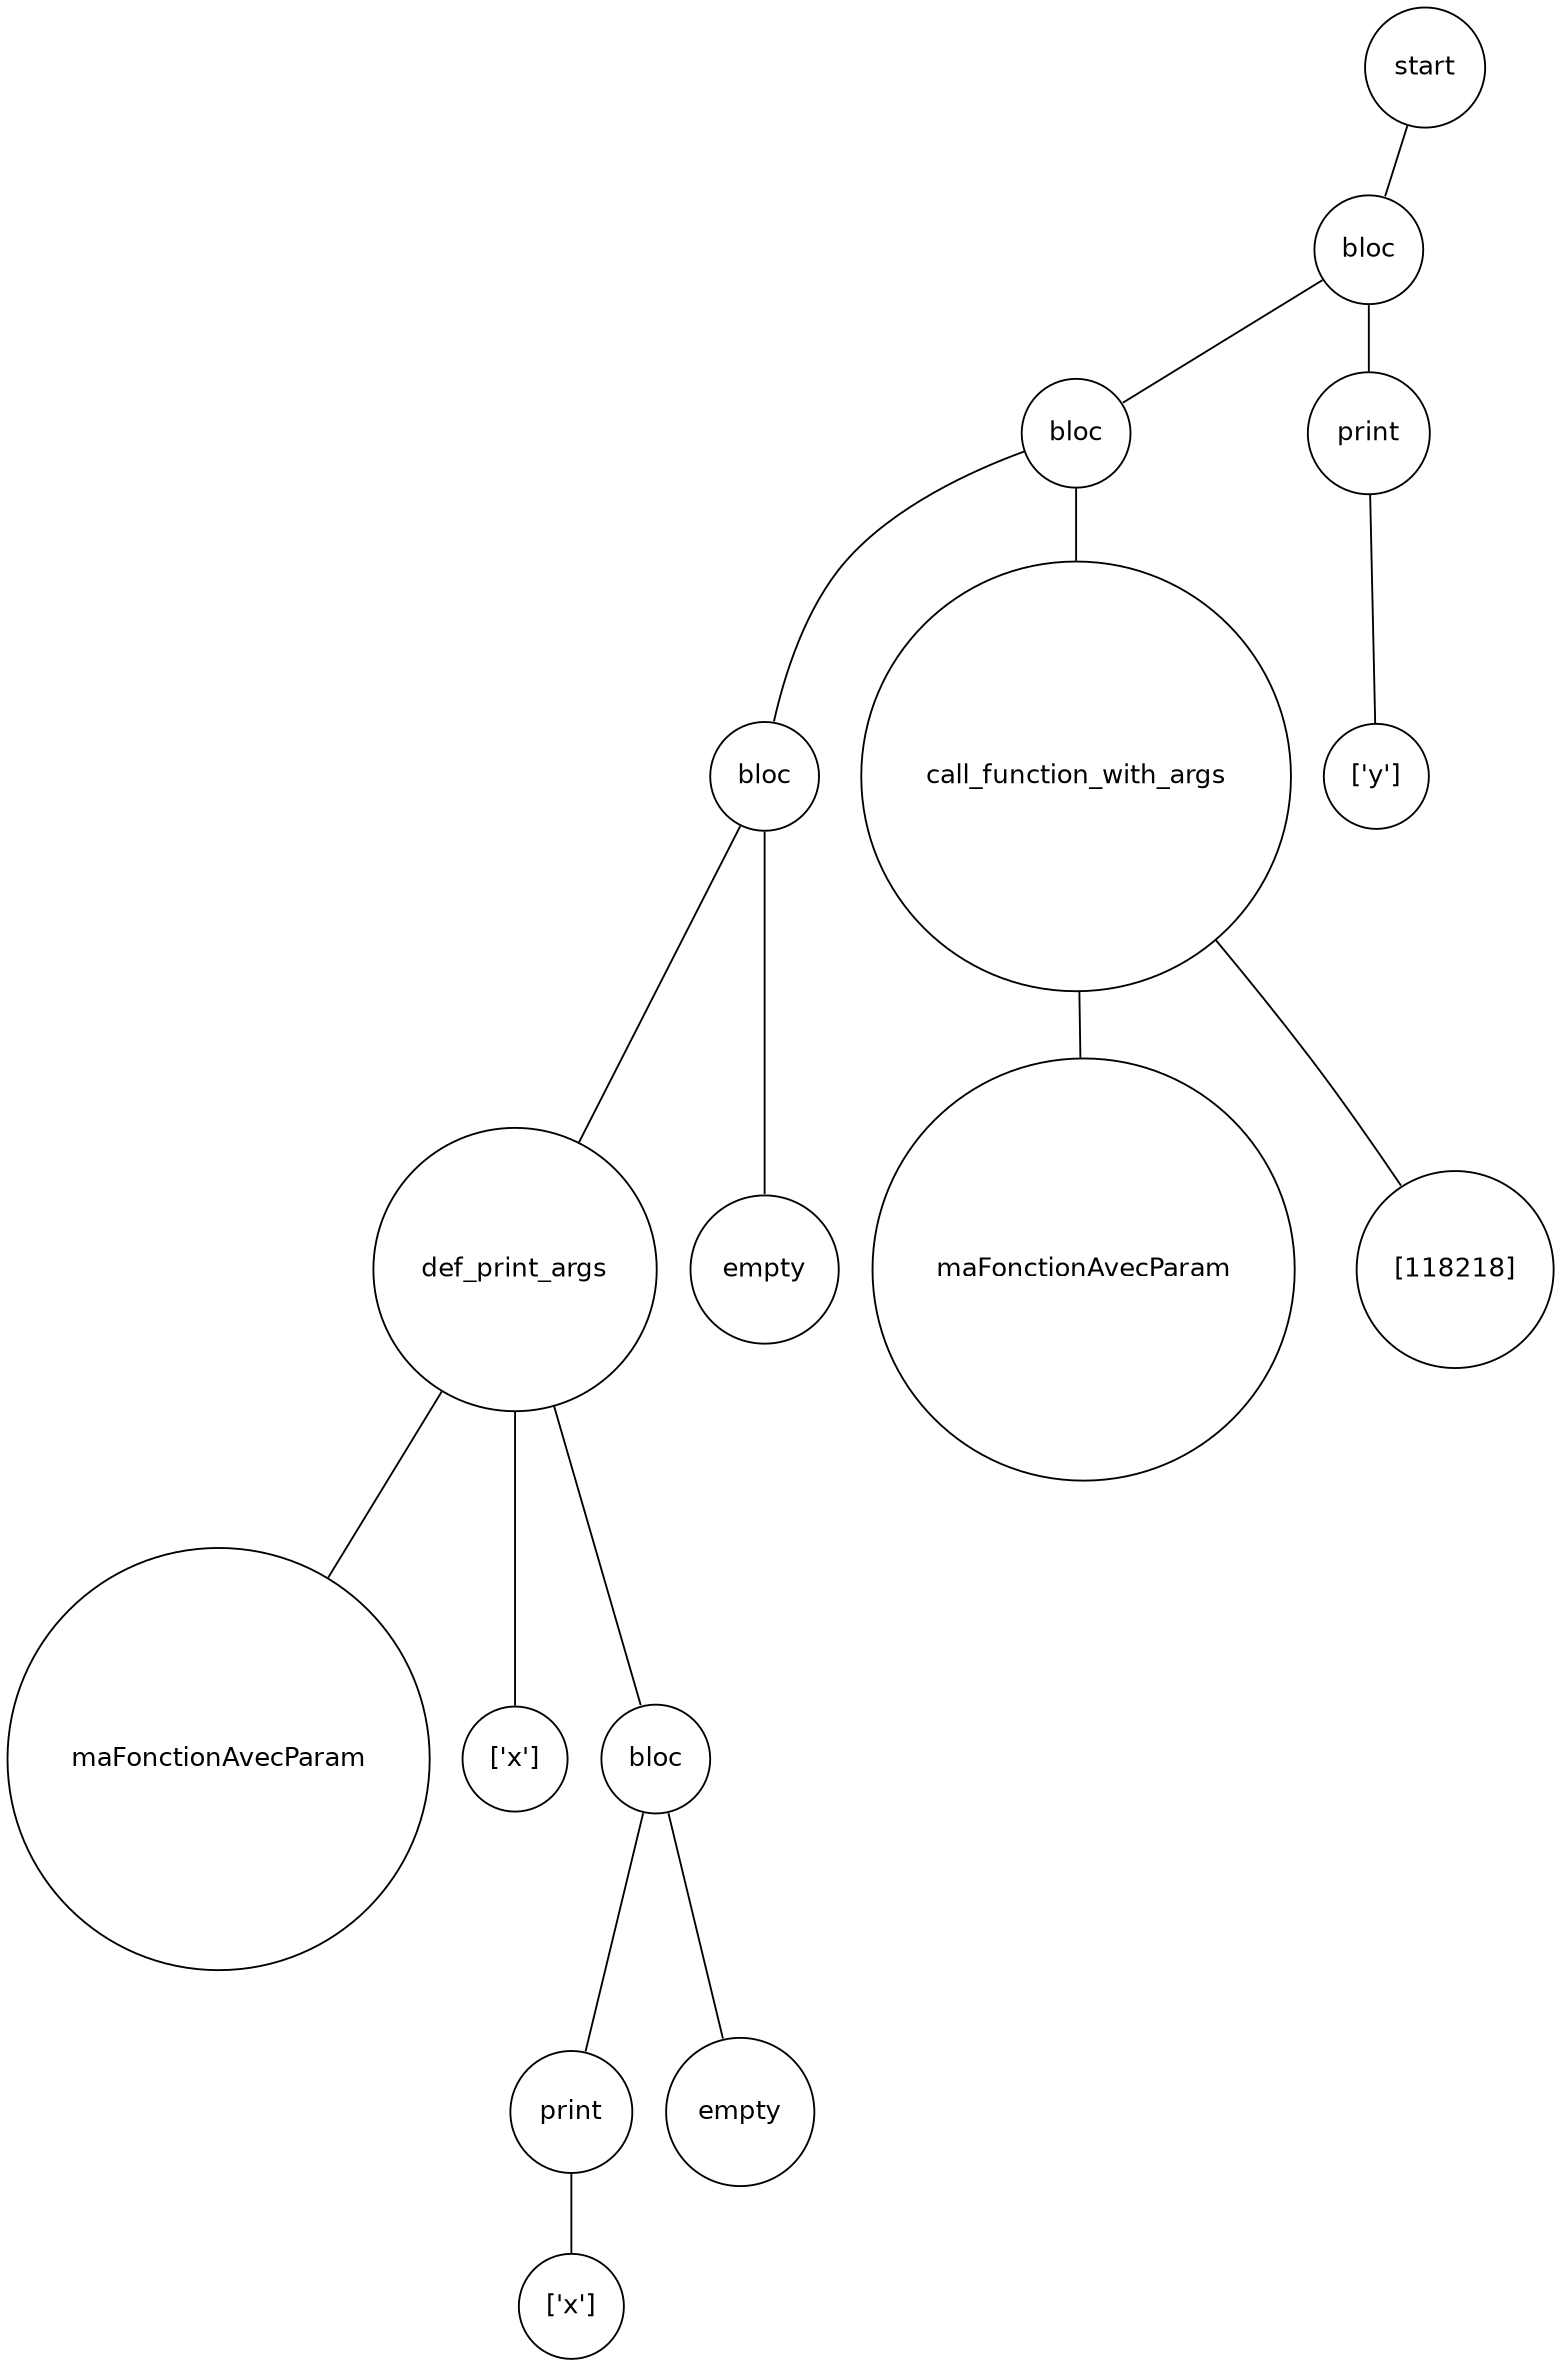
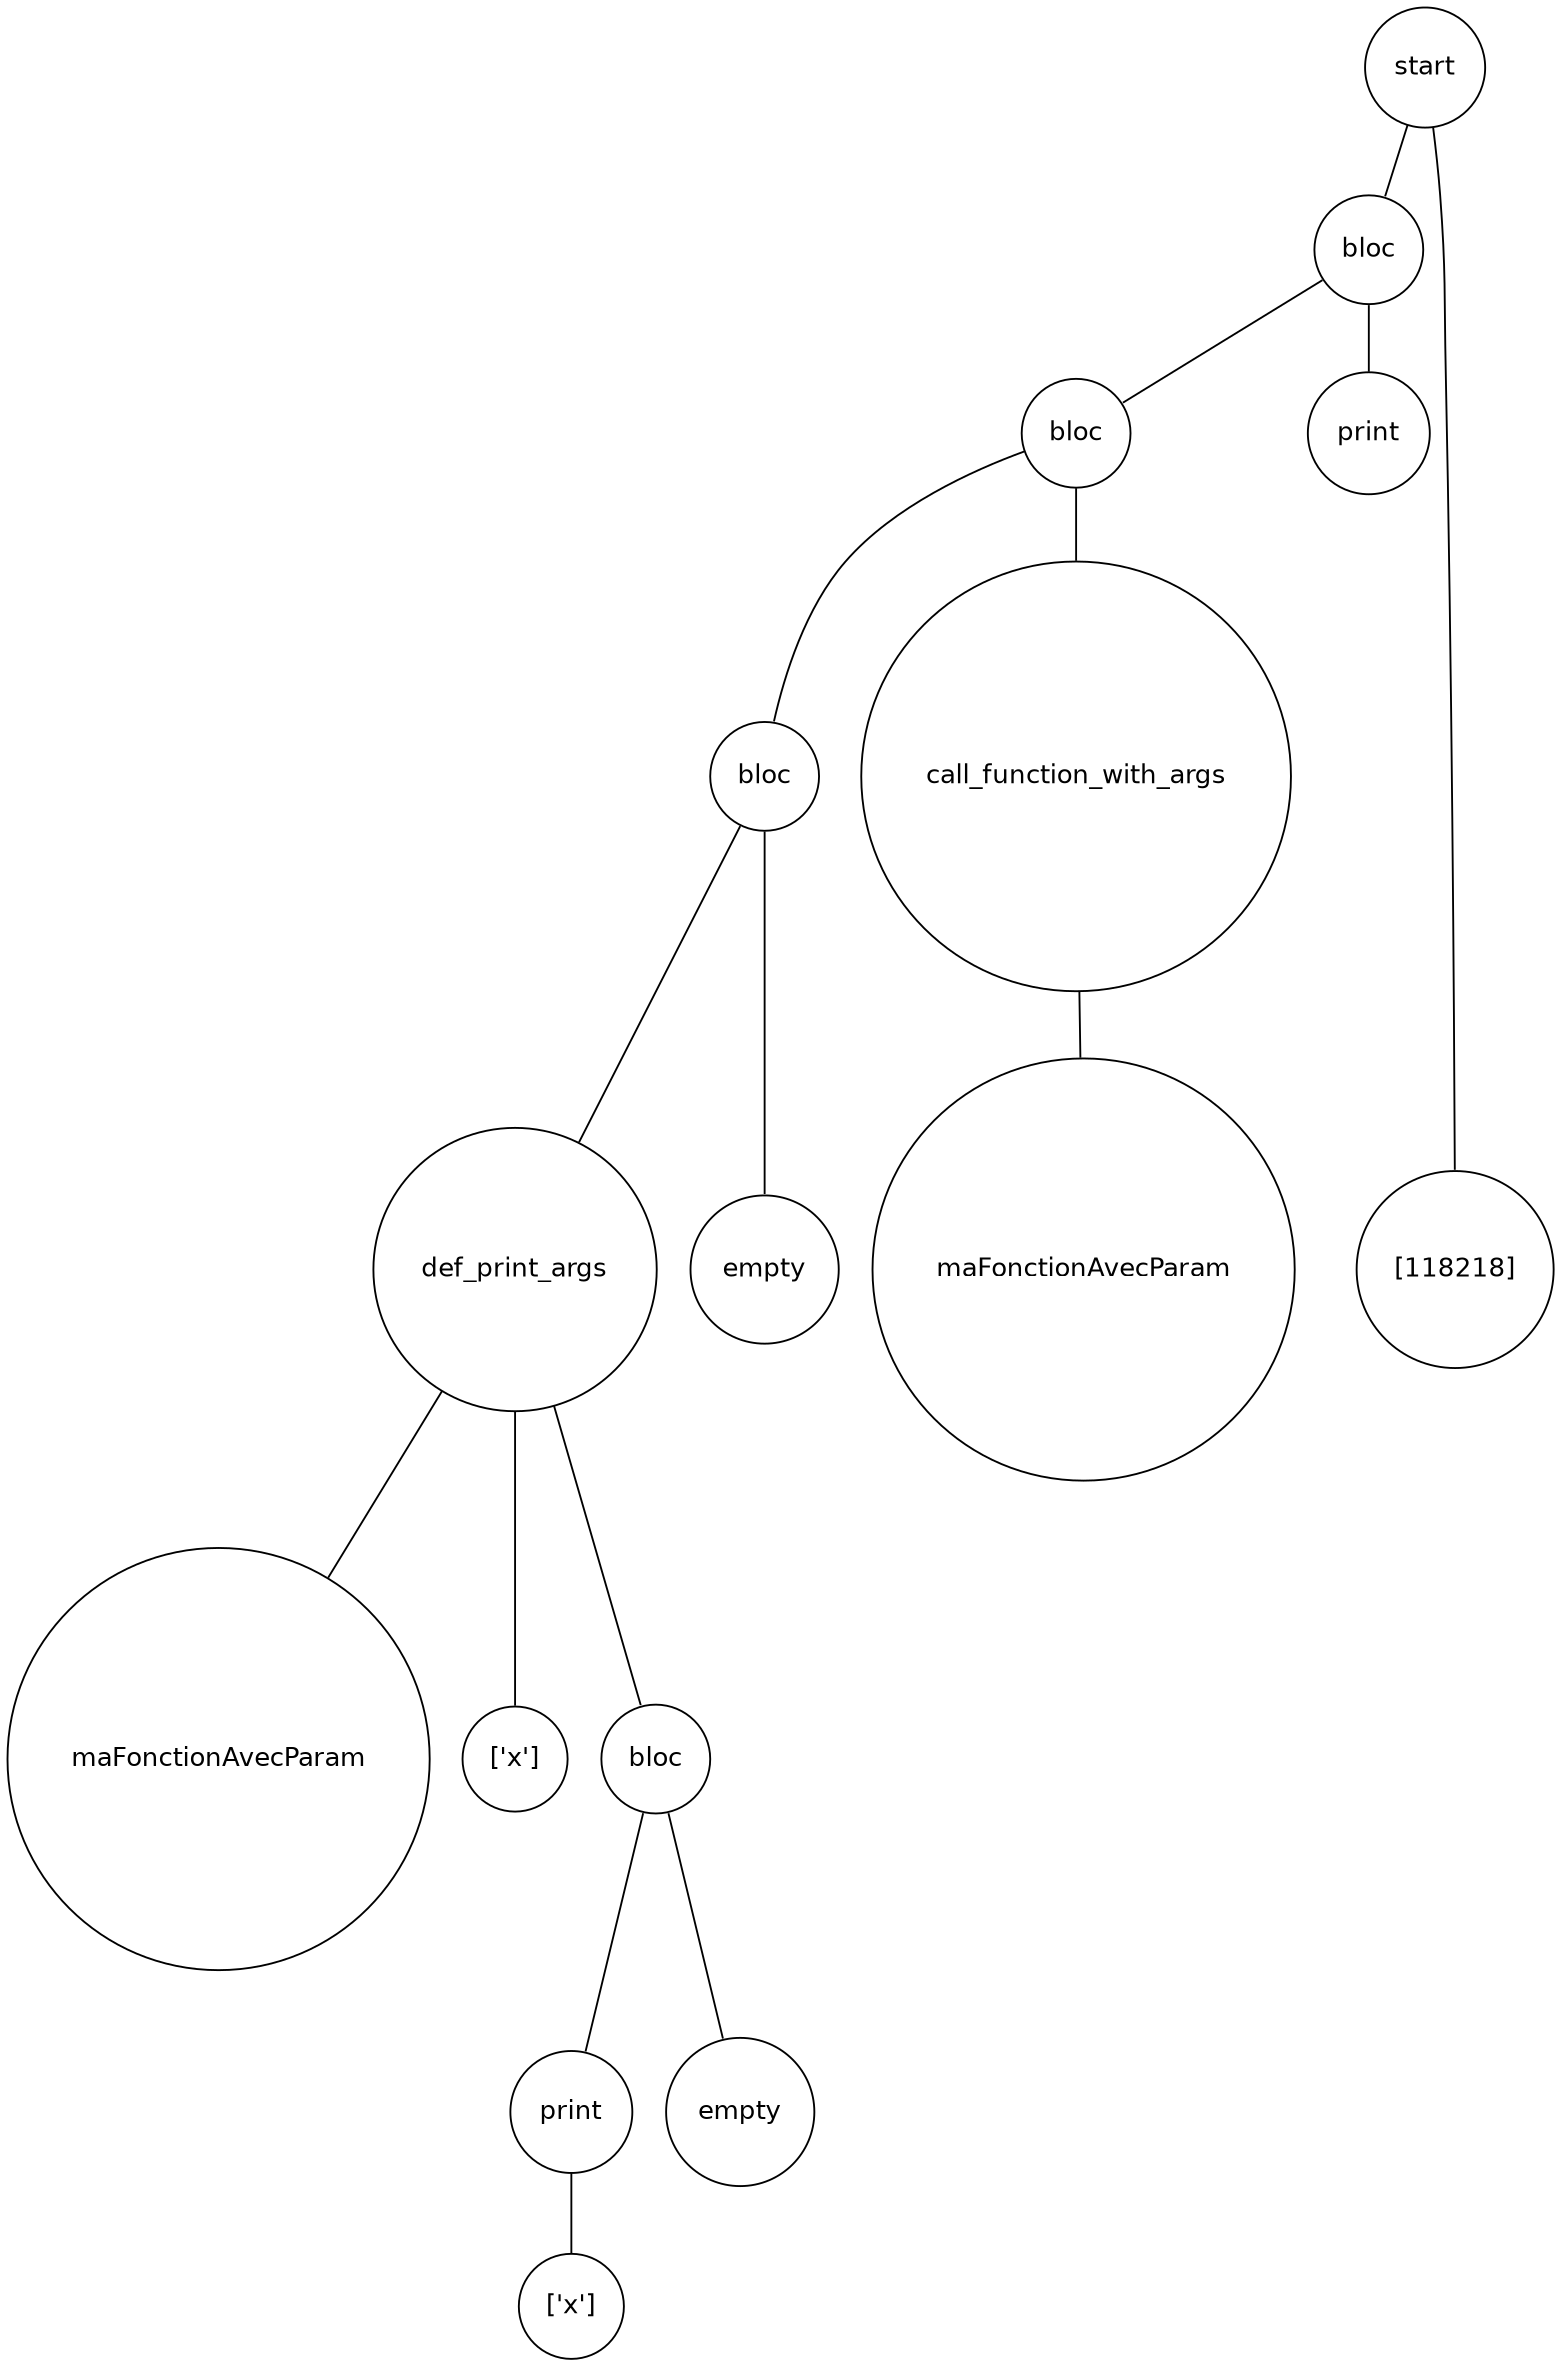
(1376, 776) -> none
(1312, 1060) -> (1450, 648)
